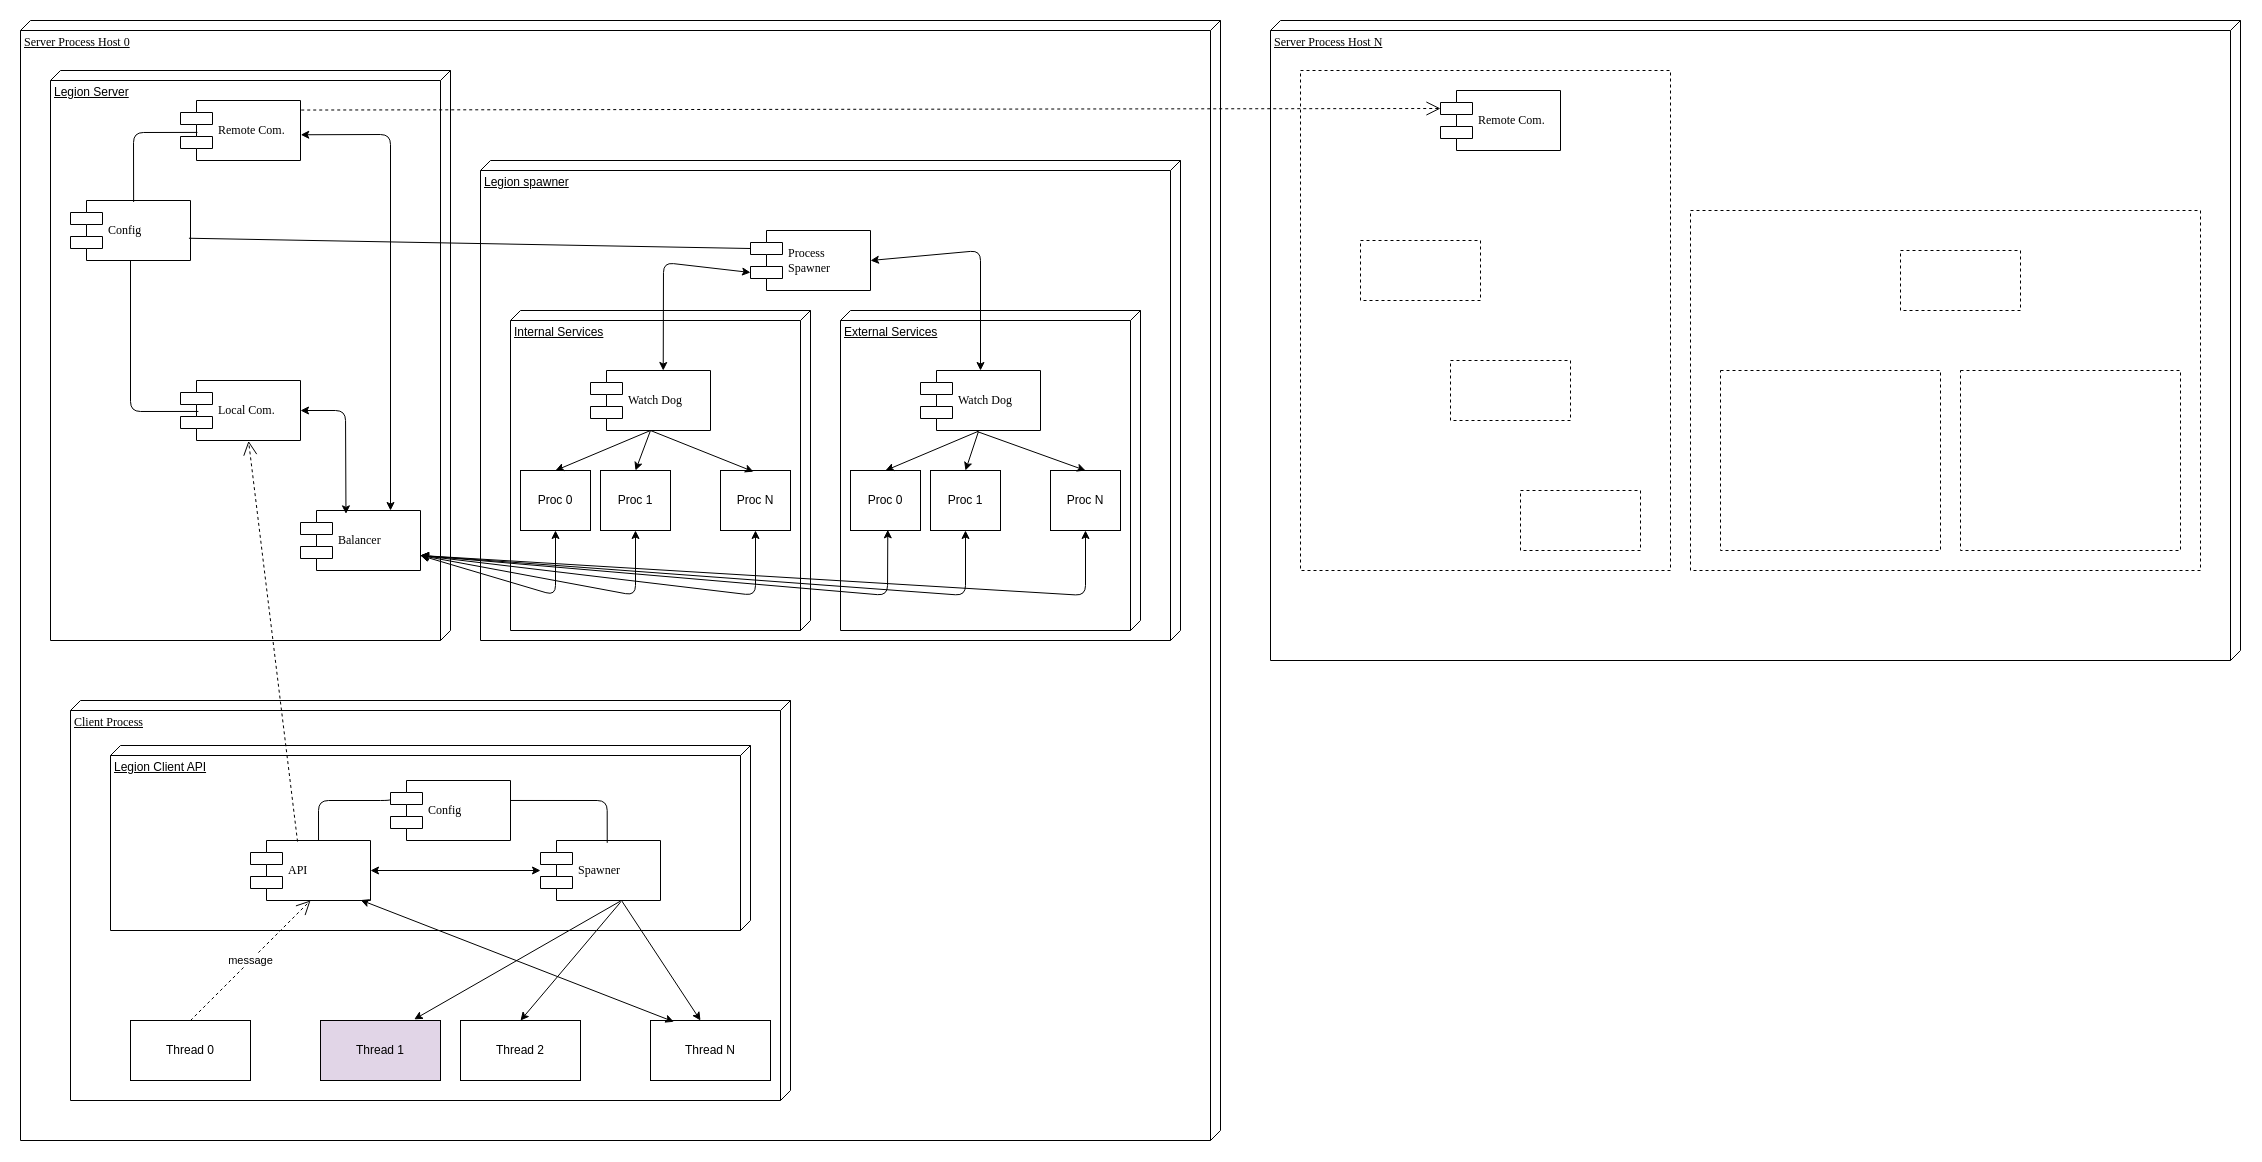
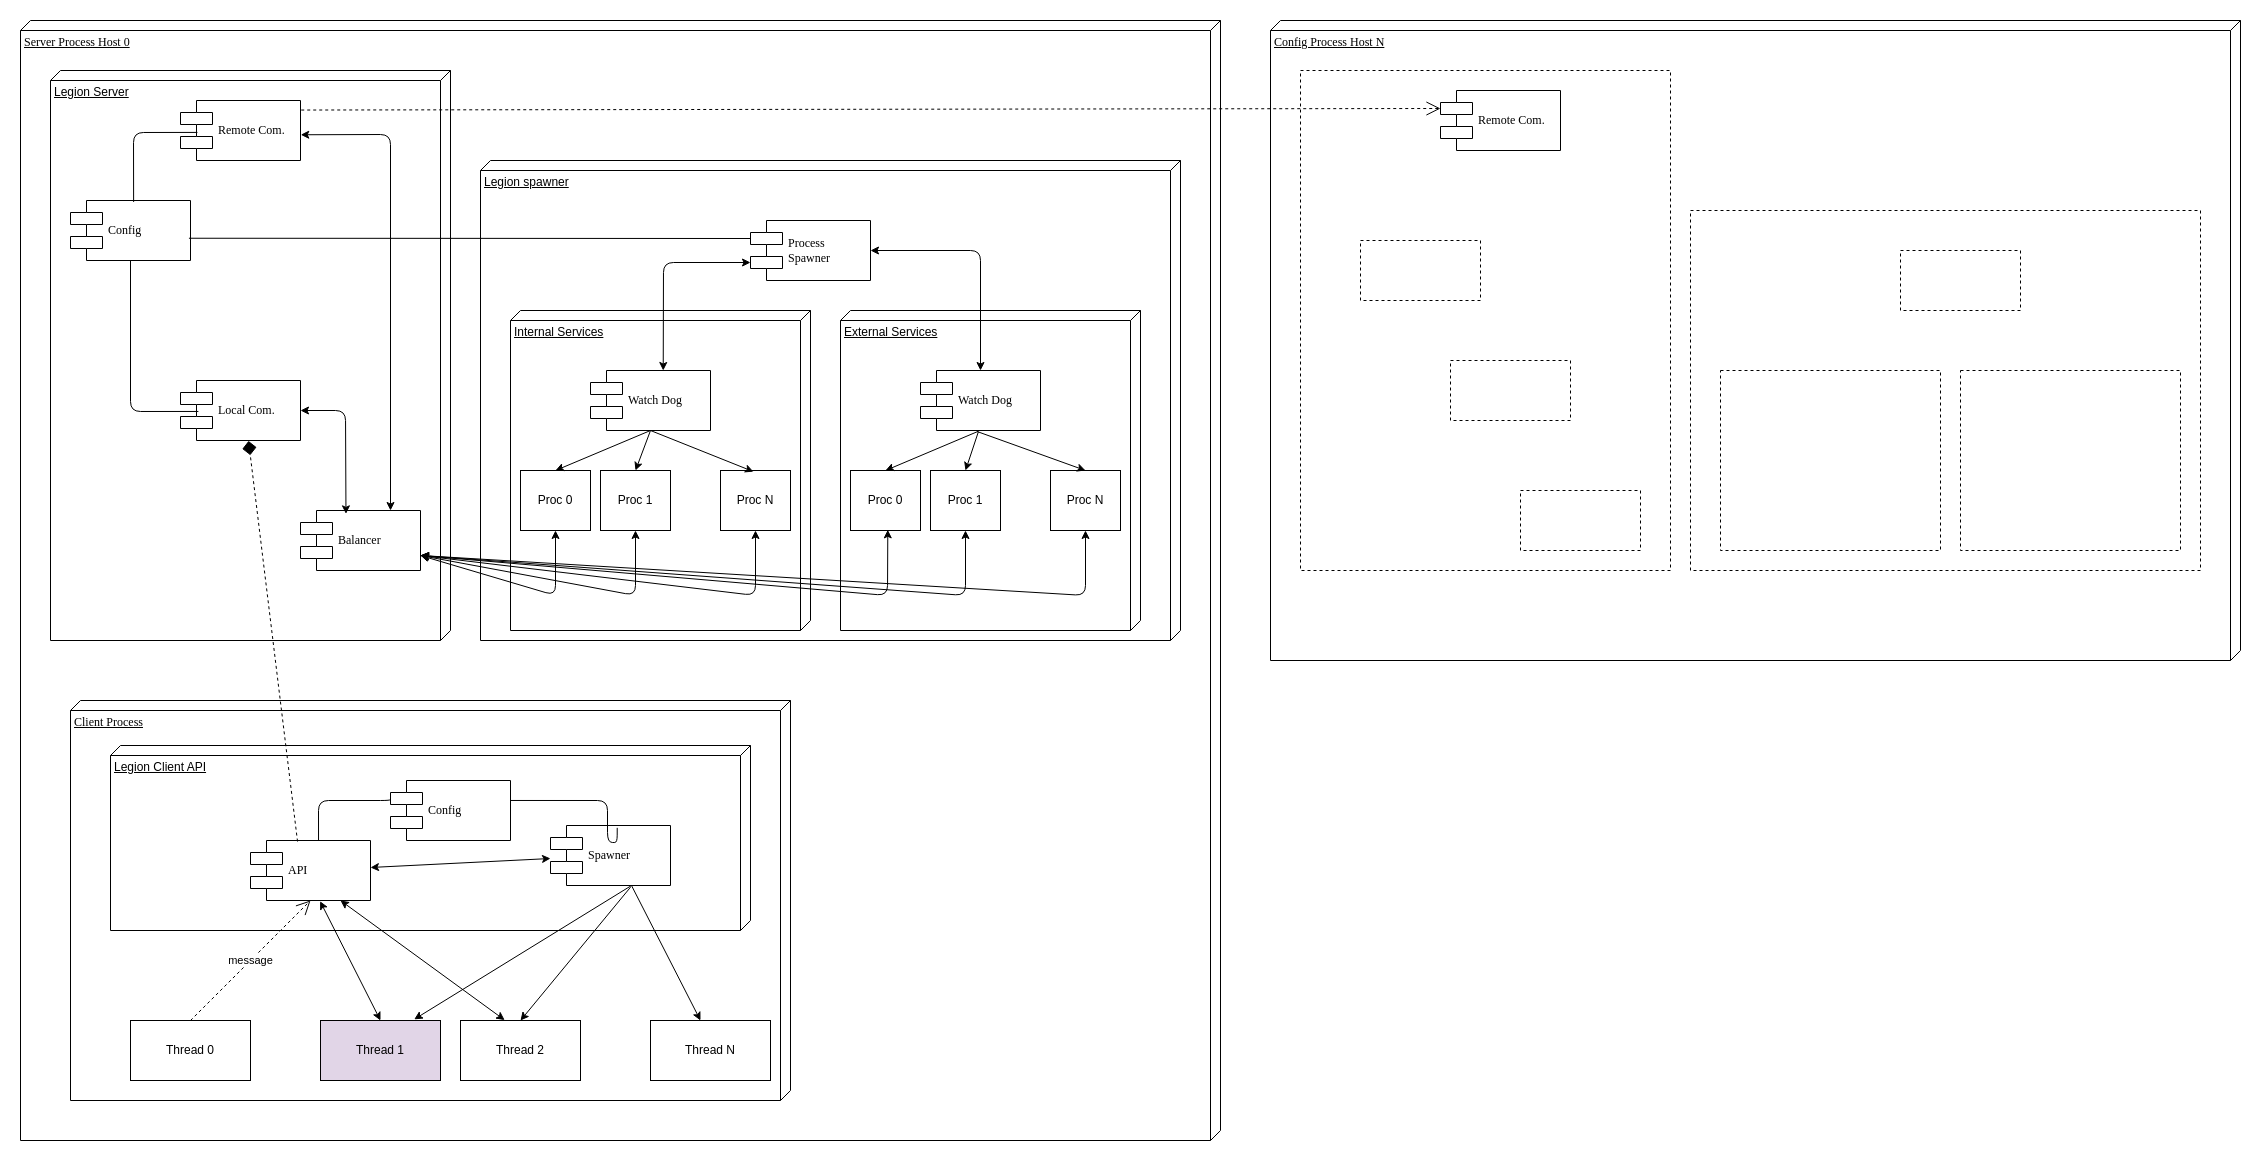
(1340, 43) -> (1339, 43)
(811, 261) -> (811, 251)
(250, 449) -> (250, 456)
(601, 871) -> (611, 856)
none -> (423, 960)
(518, 961) -> none
none -> (364, 988)
